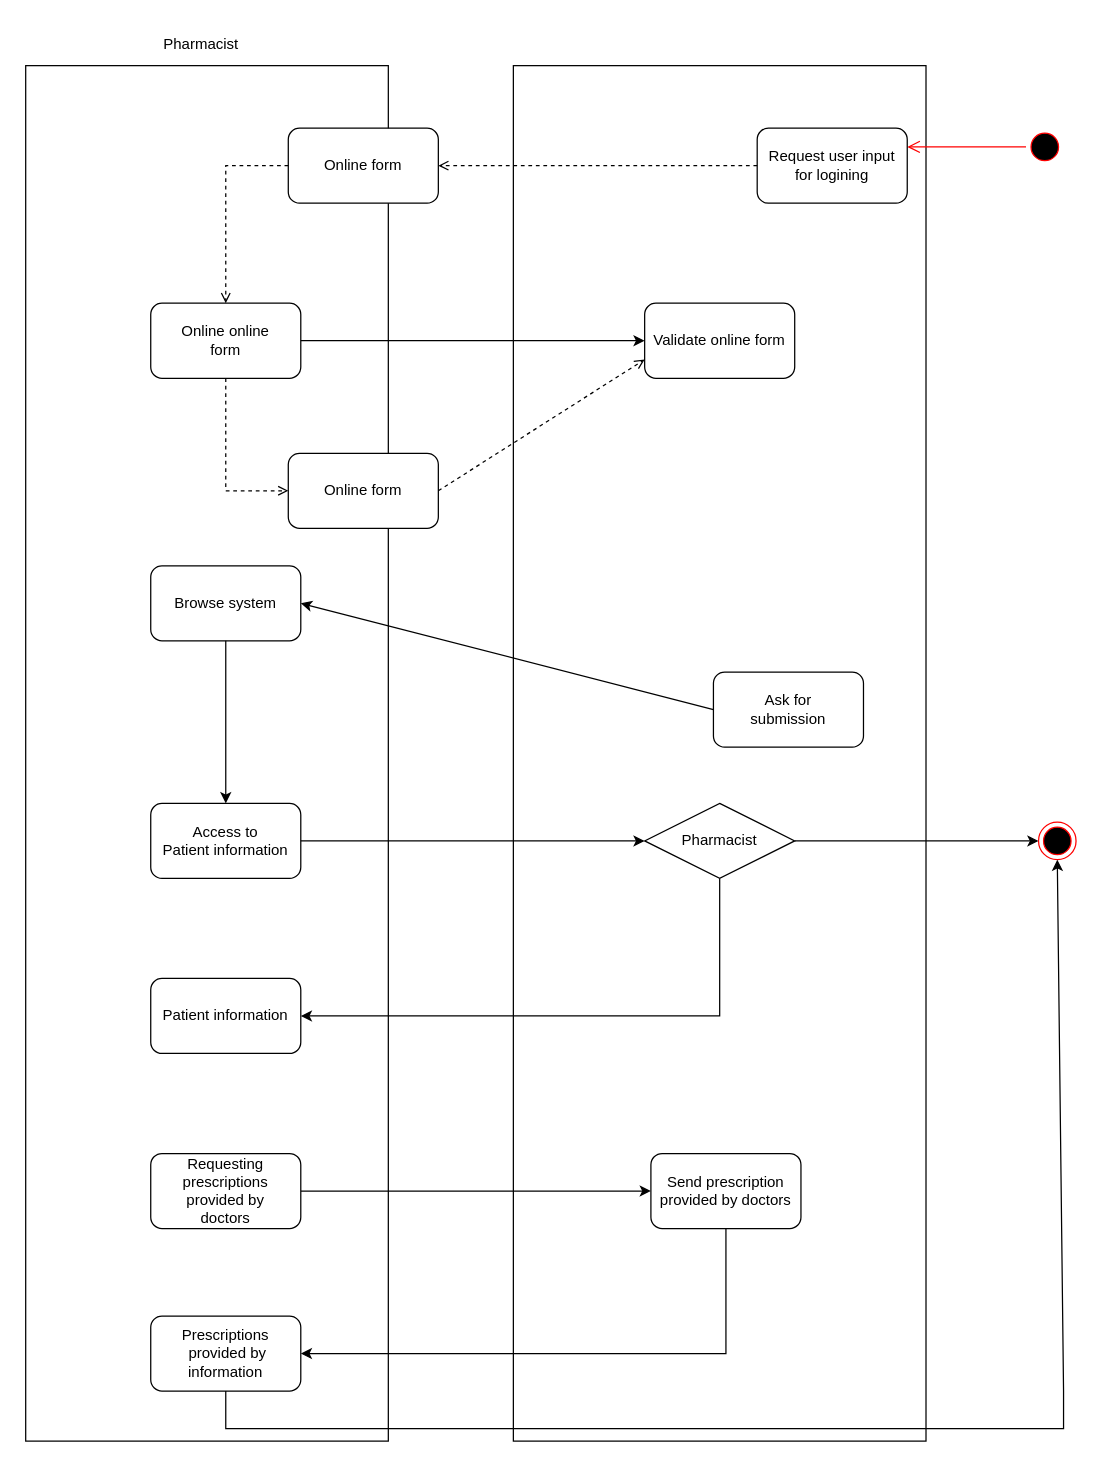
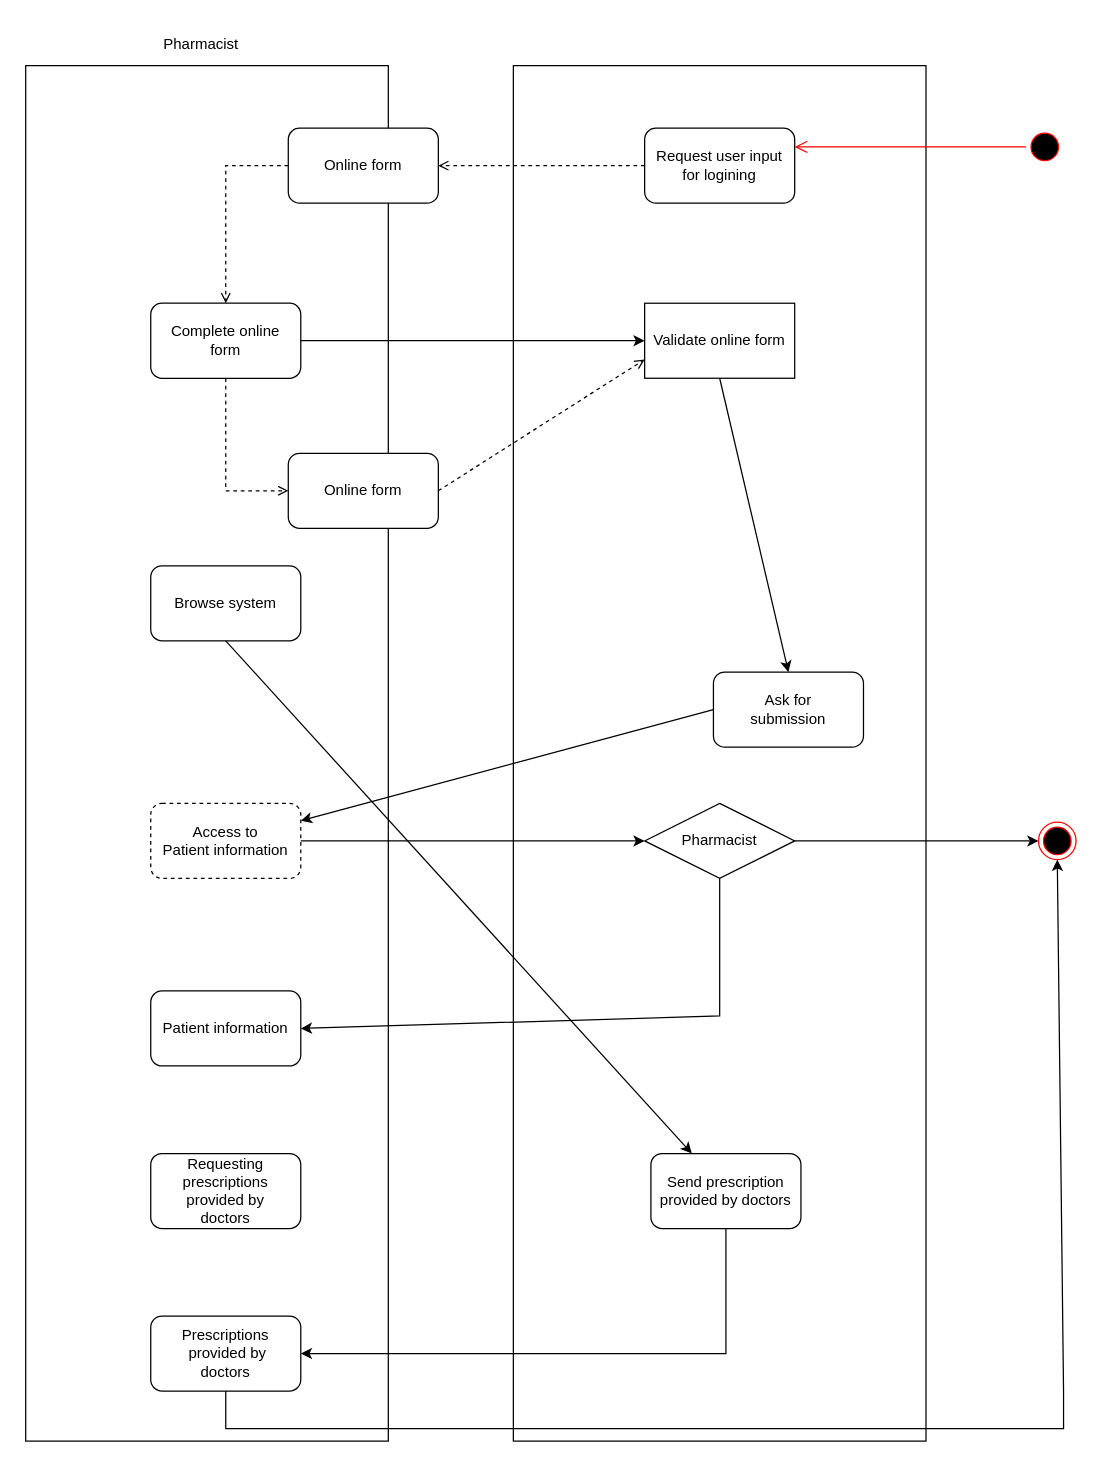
(832, 166) -> (719, 166)
(226, 341) -> (226, 341)
(719, 341) -> (719, 341)
none -> (753, 521)
(511, 657) -> (511, 764)
(226, 718) -> (456, 894)
(226, 841) -> (226, 841)
(226, 1016) -> (226, 1028)
(472, 1191) -> none
(226, 1353) -> (226, 1353)
